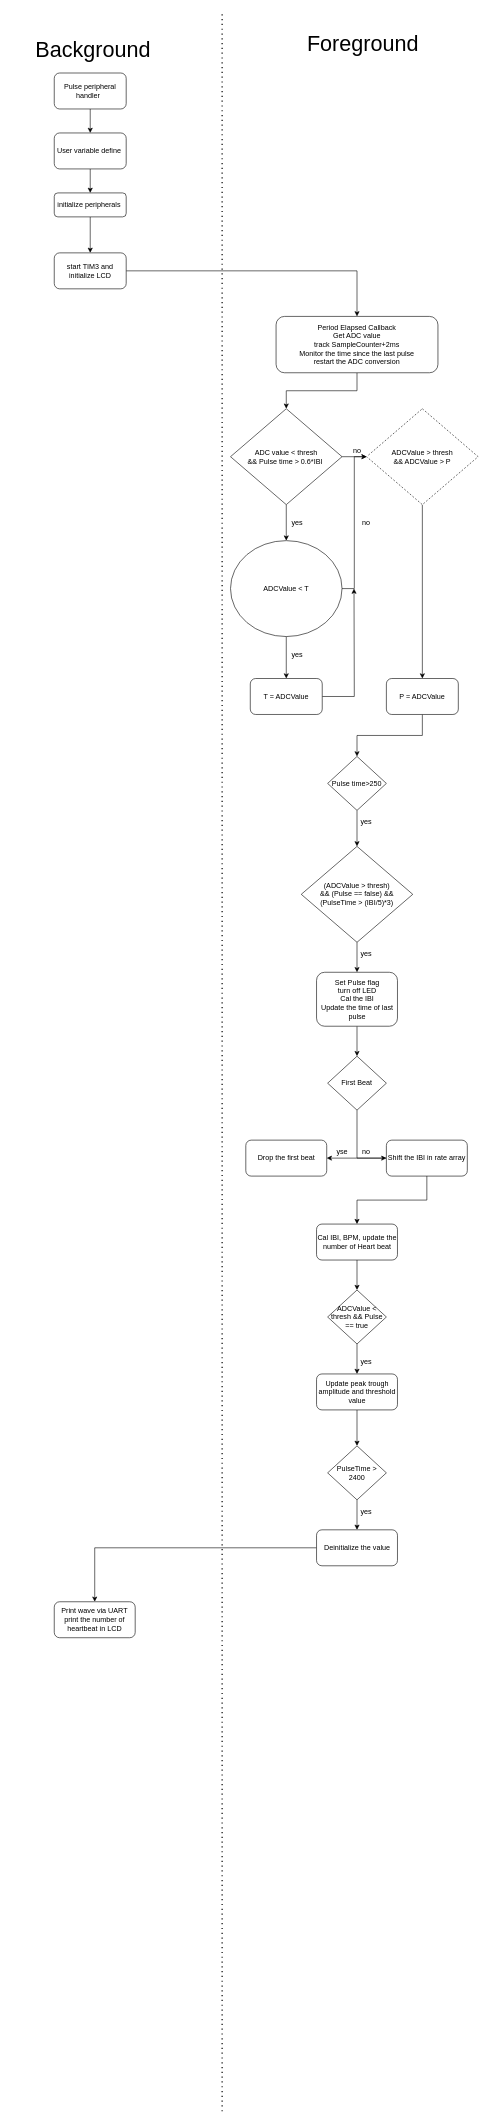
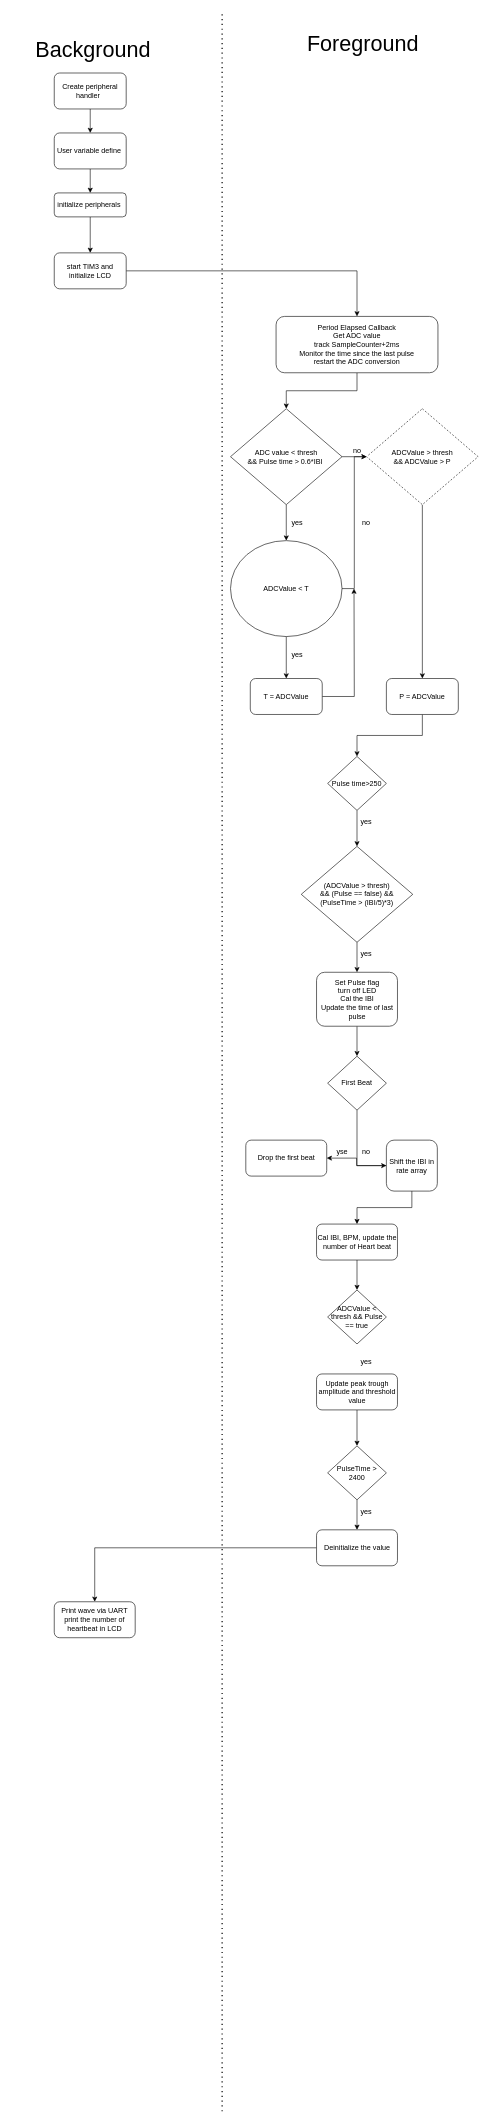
(90, 90) -> (90, 90)
(427, 1158) -> (412, 1166)
(357, 1368) -> none
